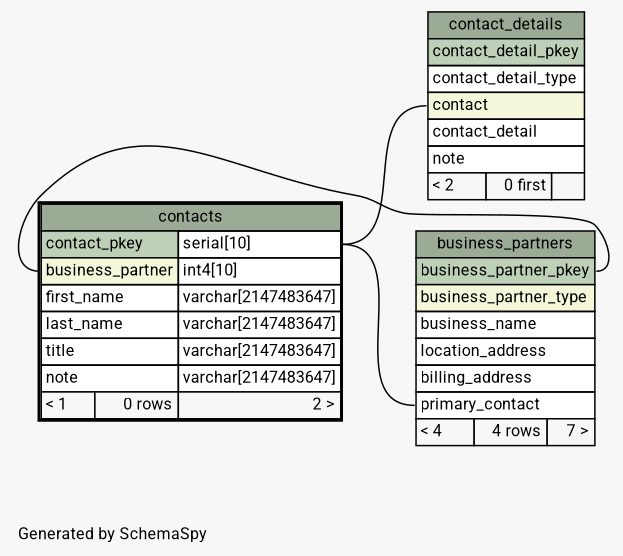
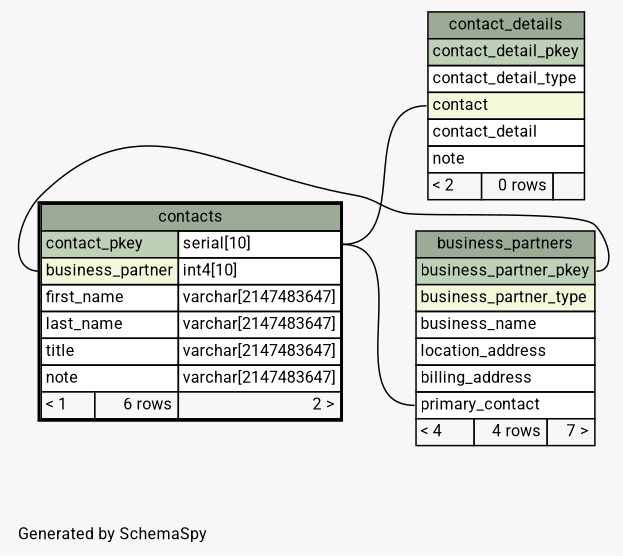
(526, 186) -> (523, 186)
(149, 405) -> (149, 405)
